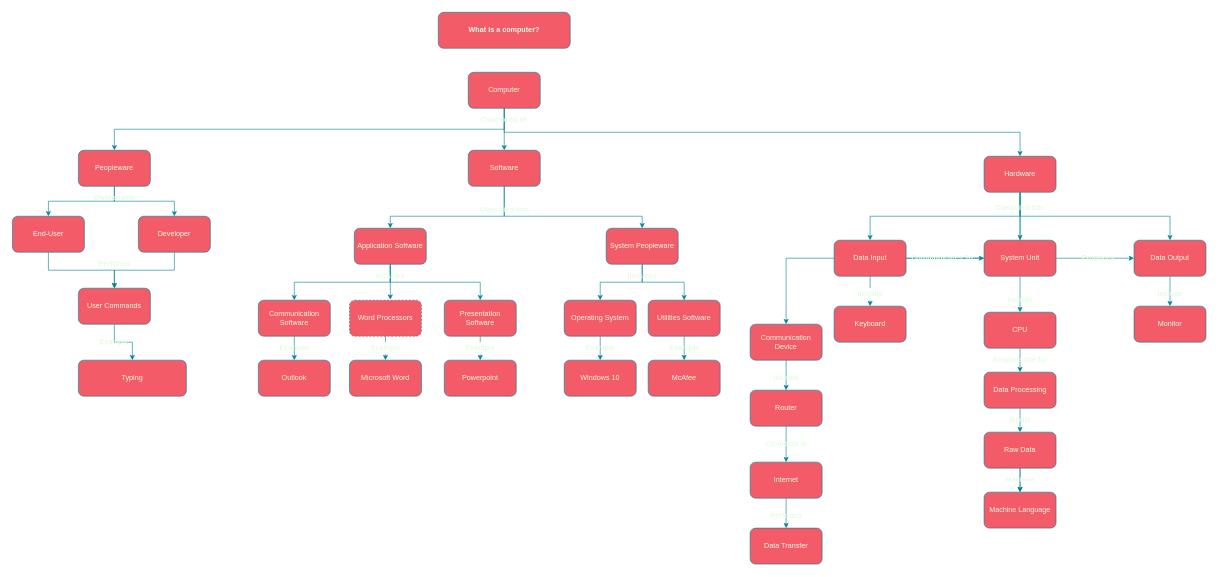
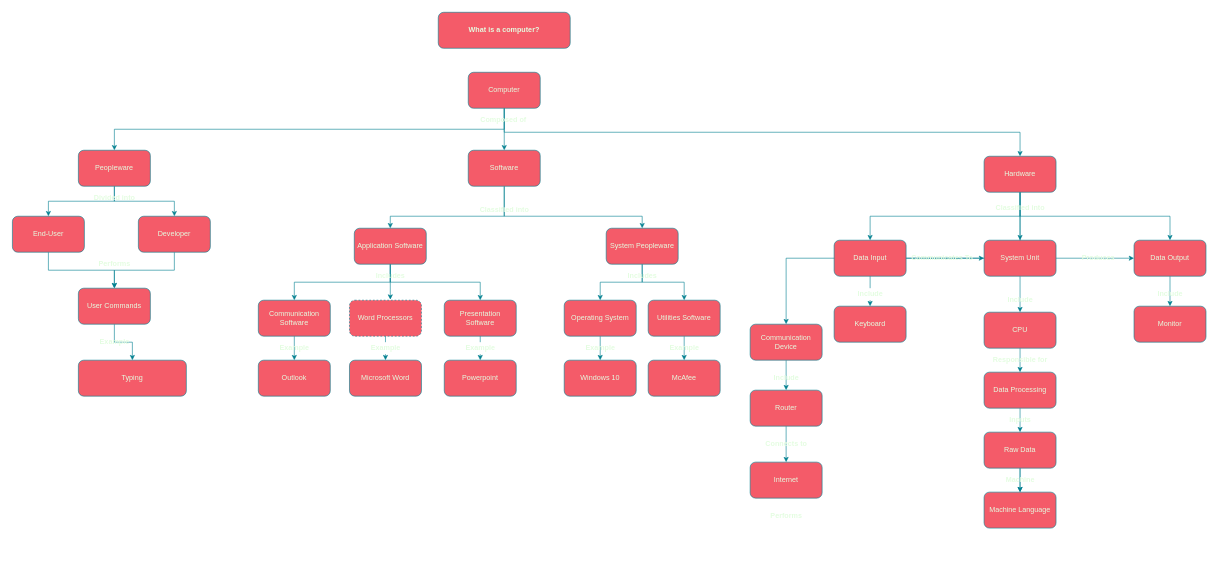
(786, 522) -> none
(786, 546) -> none
